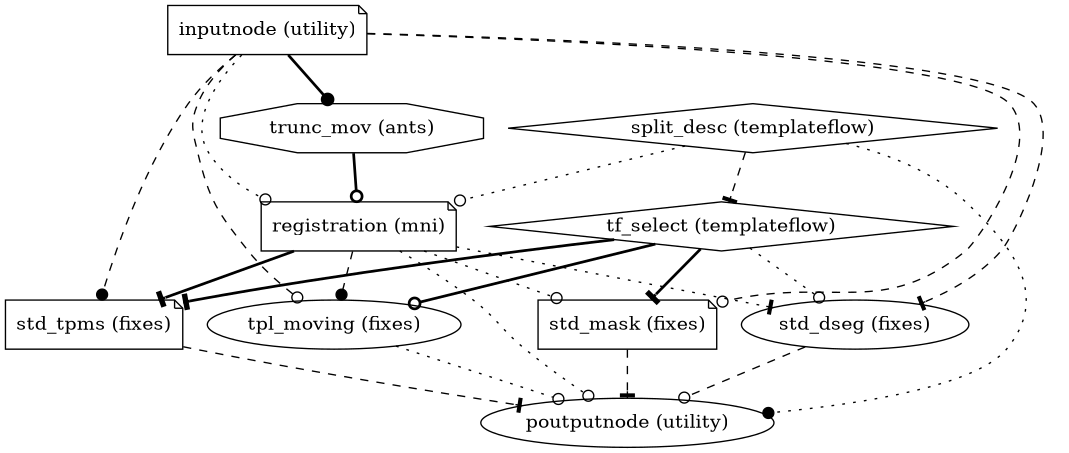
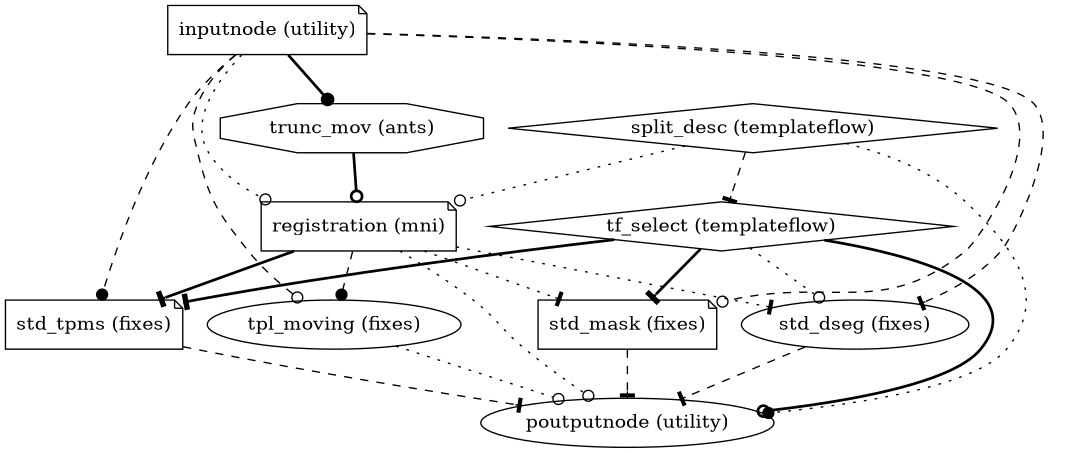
(538, 273) -> (982, 347)
(490, 274) -> (490, 274)
(747, 371) -> (747, 371)
